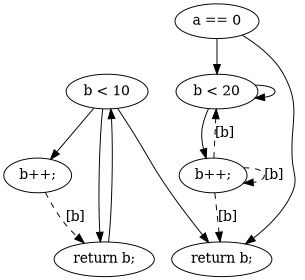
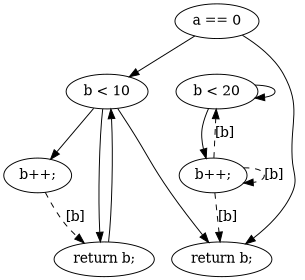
(217, 52) -> (166, 54)
